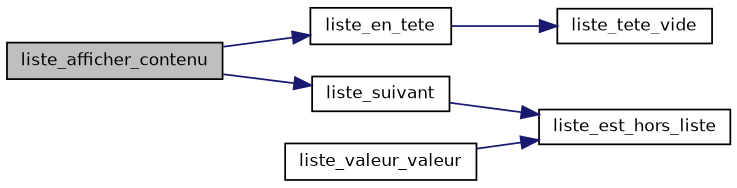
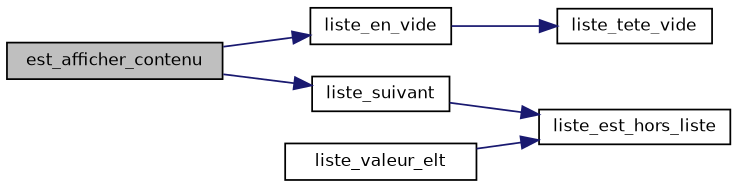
(381, 26) -> (381, 26)
(115, 61) -> (115, 61)
(381, 162) -> (381, 162)
